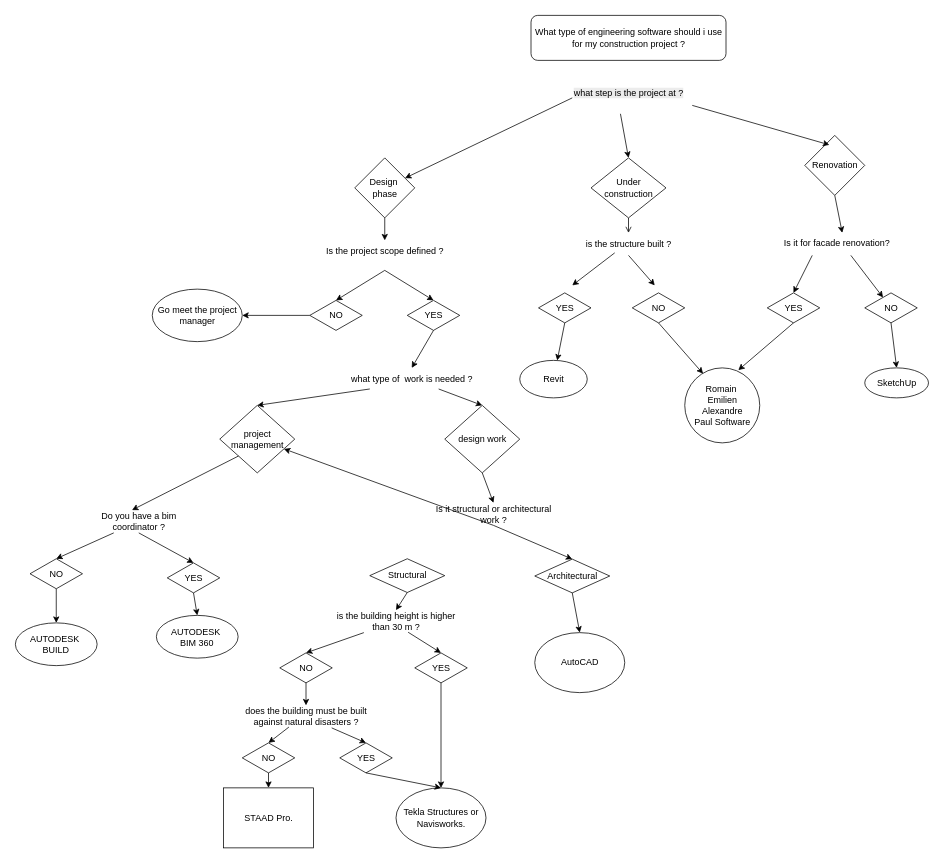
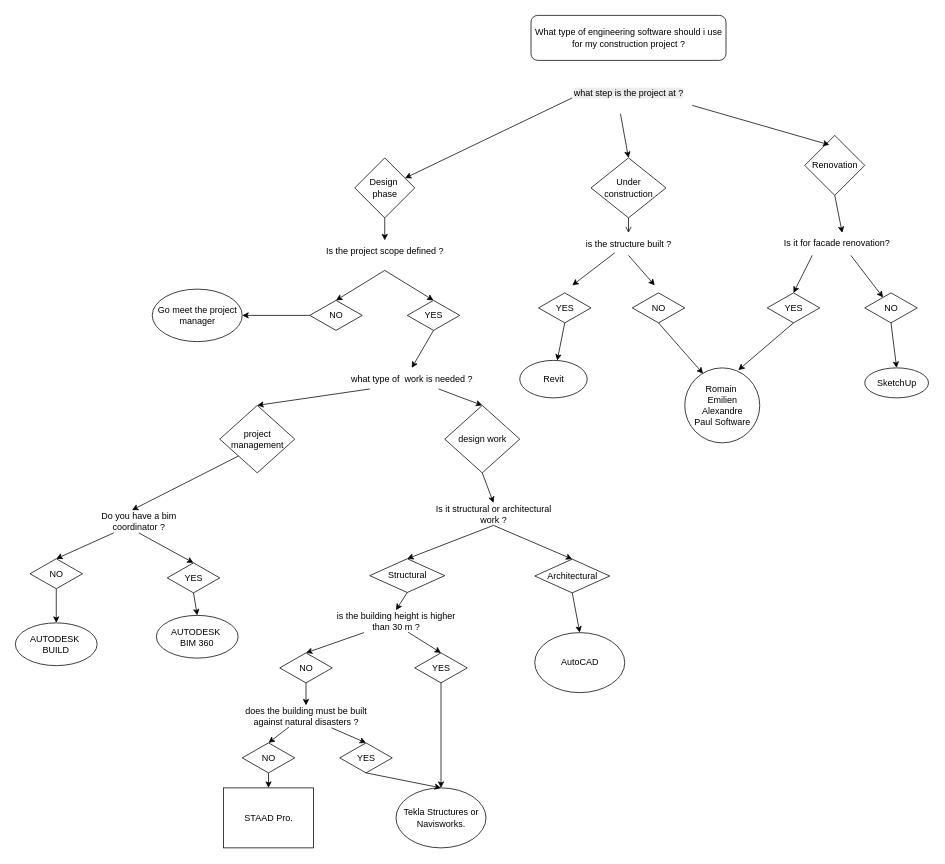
(390, 488) -> (452, 541)
